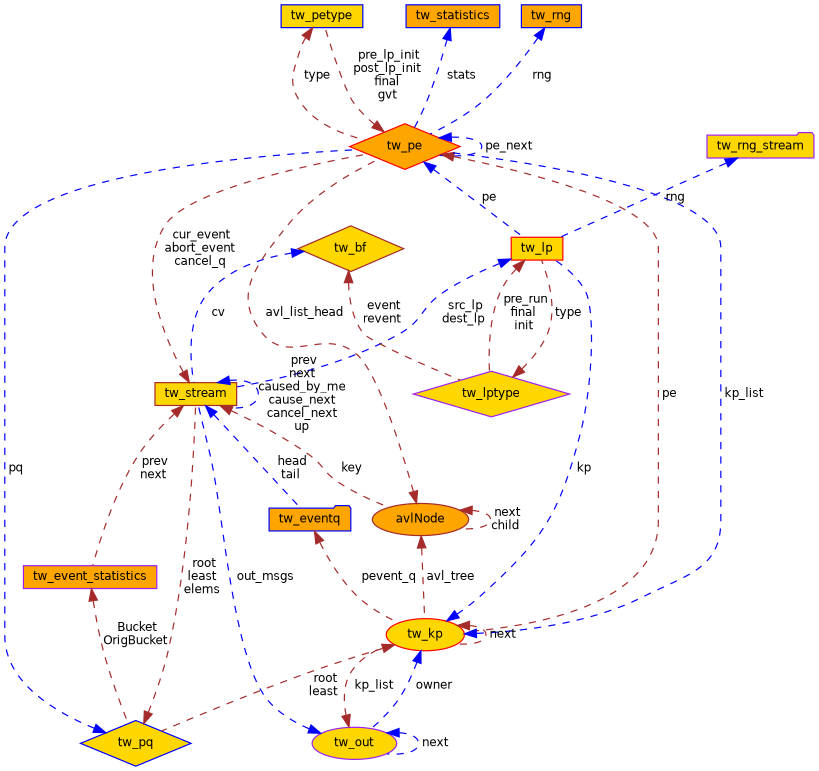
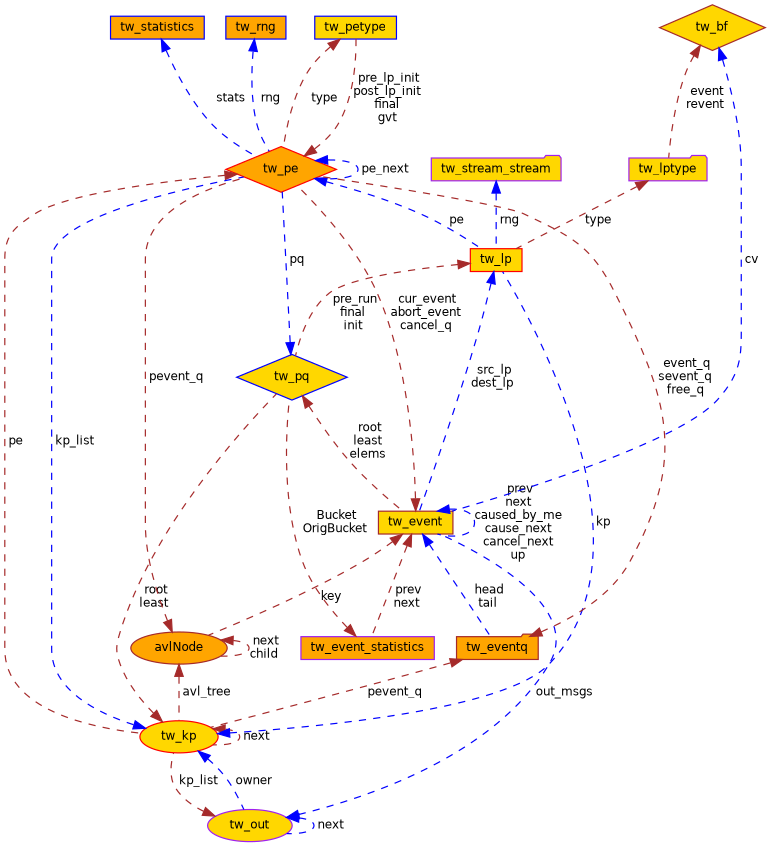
(760, 147) -> (496, 169)
(303, 313) -> (175, 377)
(493, 317) -> (357, 281)
none -> (630, 324)
(196, 394) -> (416, 523)
(491, 394) -> (668, 169)
(310, 520) -> (497, 648)
